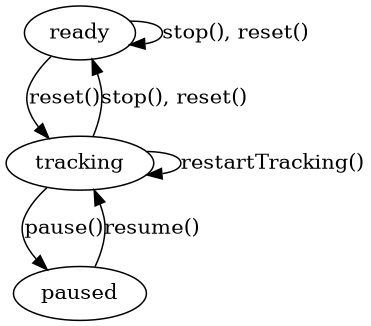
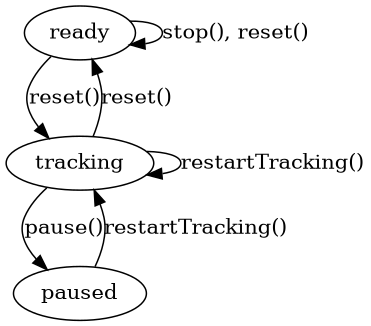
(174, 98) -> (137, 98)
(152, 228) -> (196, 228)
